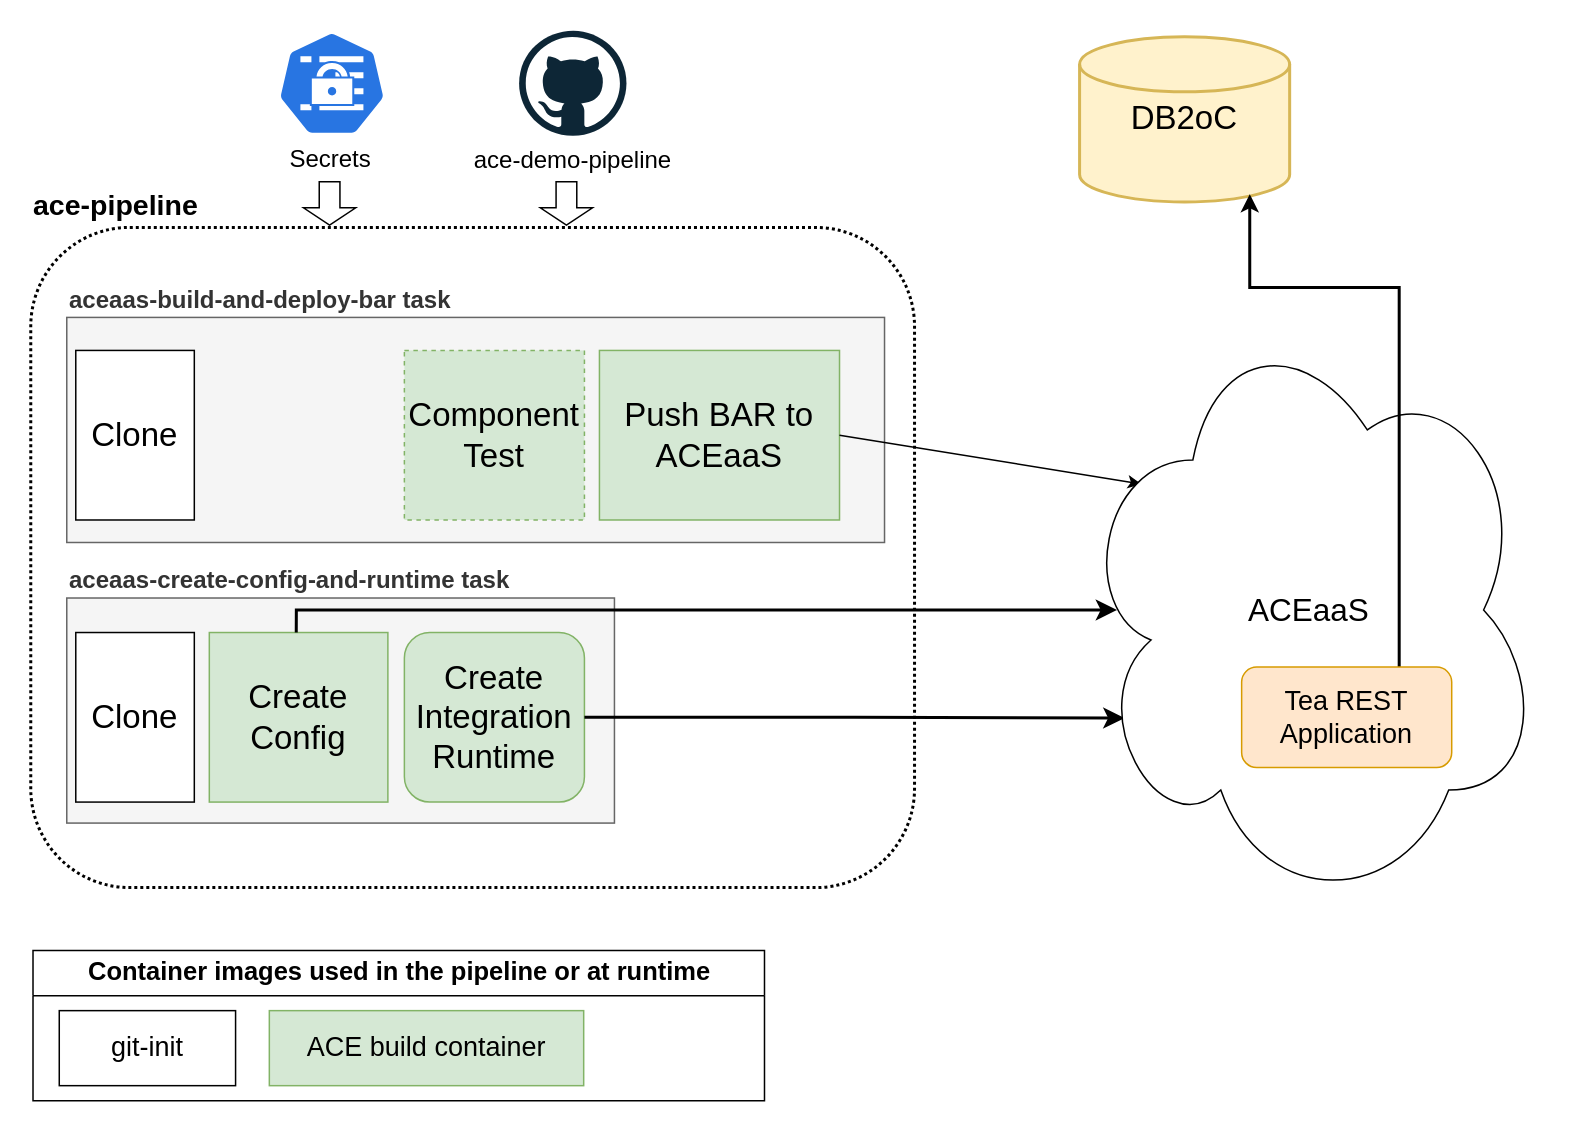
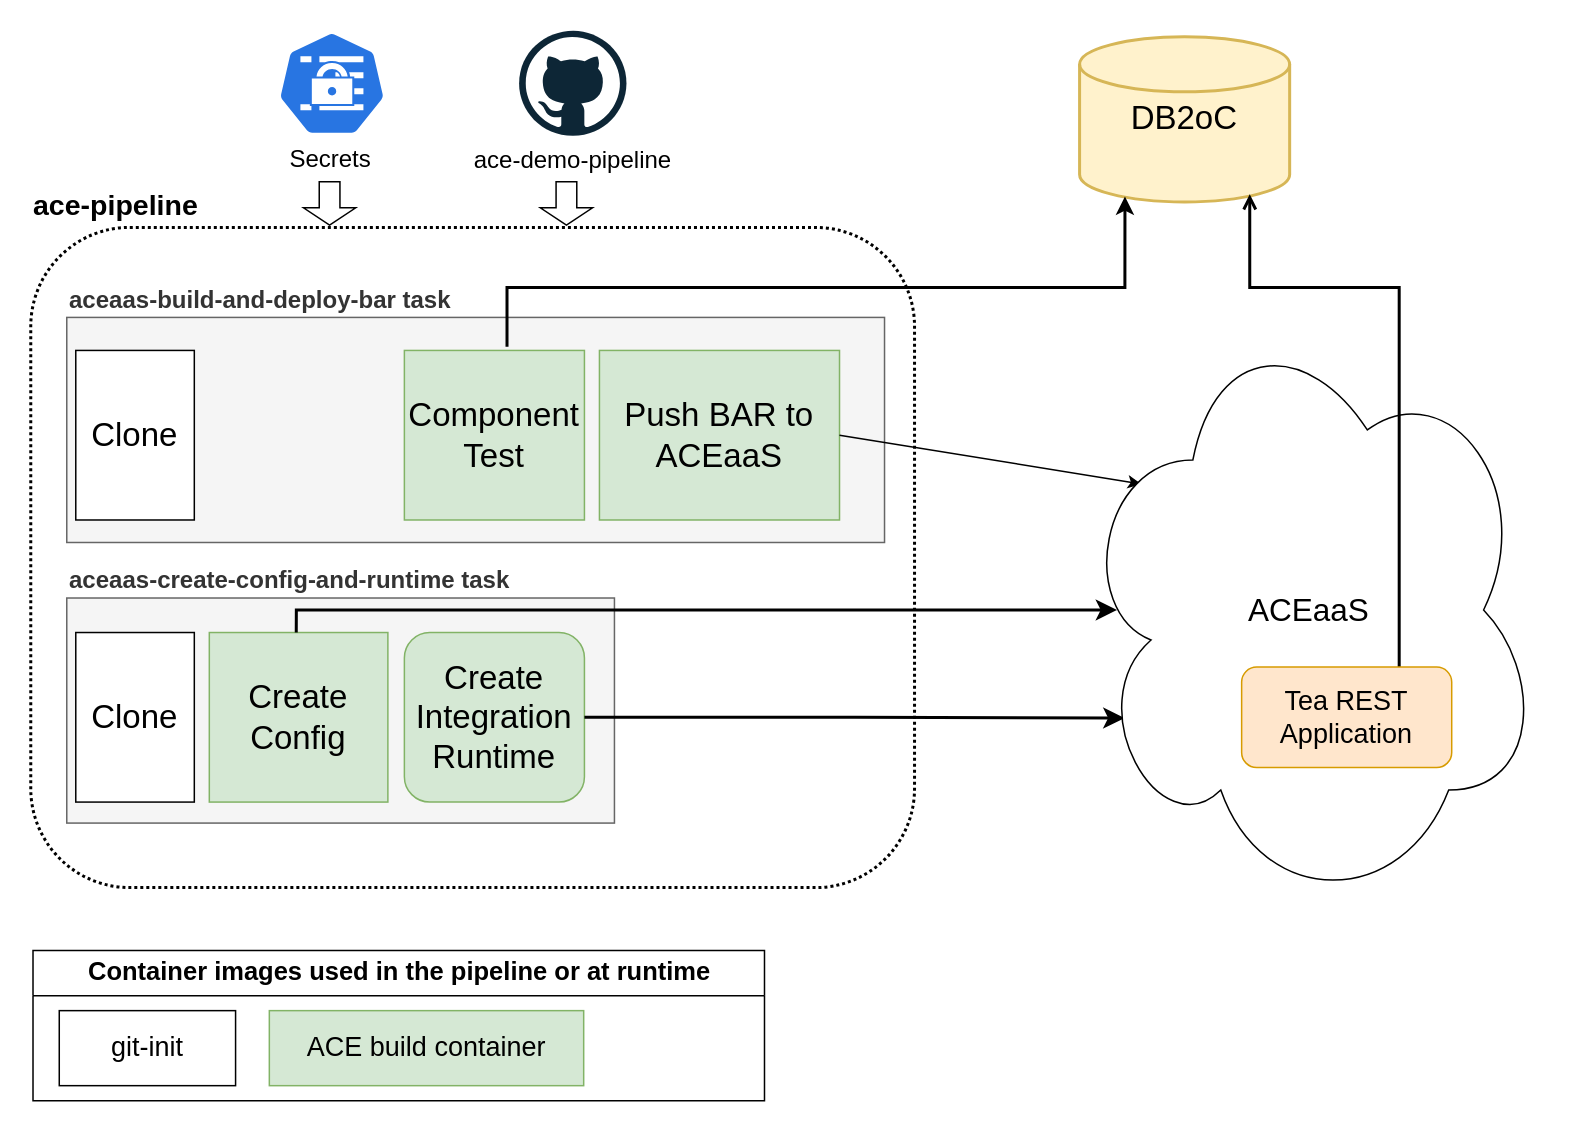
(1249, 208) -> (1249, 207)
none -> (825, 287)
(494, 435) -> (494, 435)
